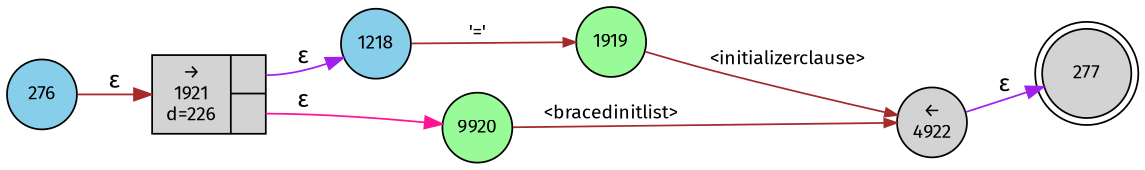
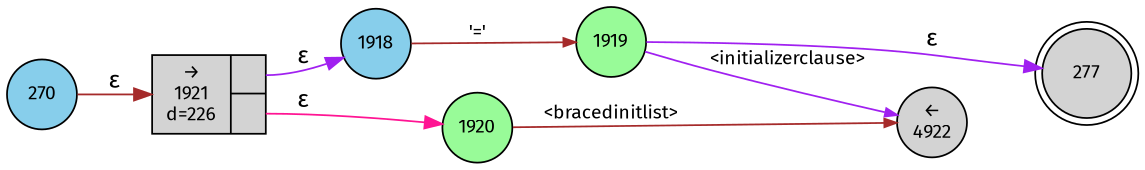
(376, 44) -> (376, 44)
(765, 84) -> (765, 84)
(42, 94) -> (42, 94)
(996, 102) -> (836, 47)
(477, 128) -> (477, 128)
